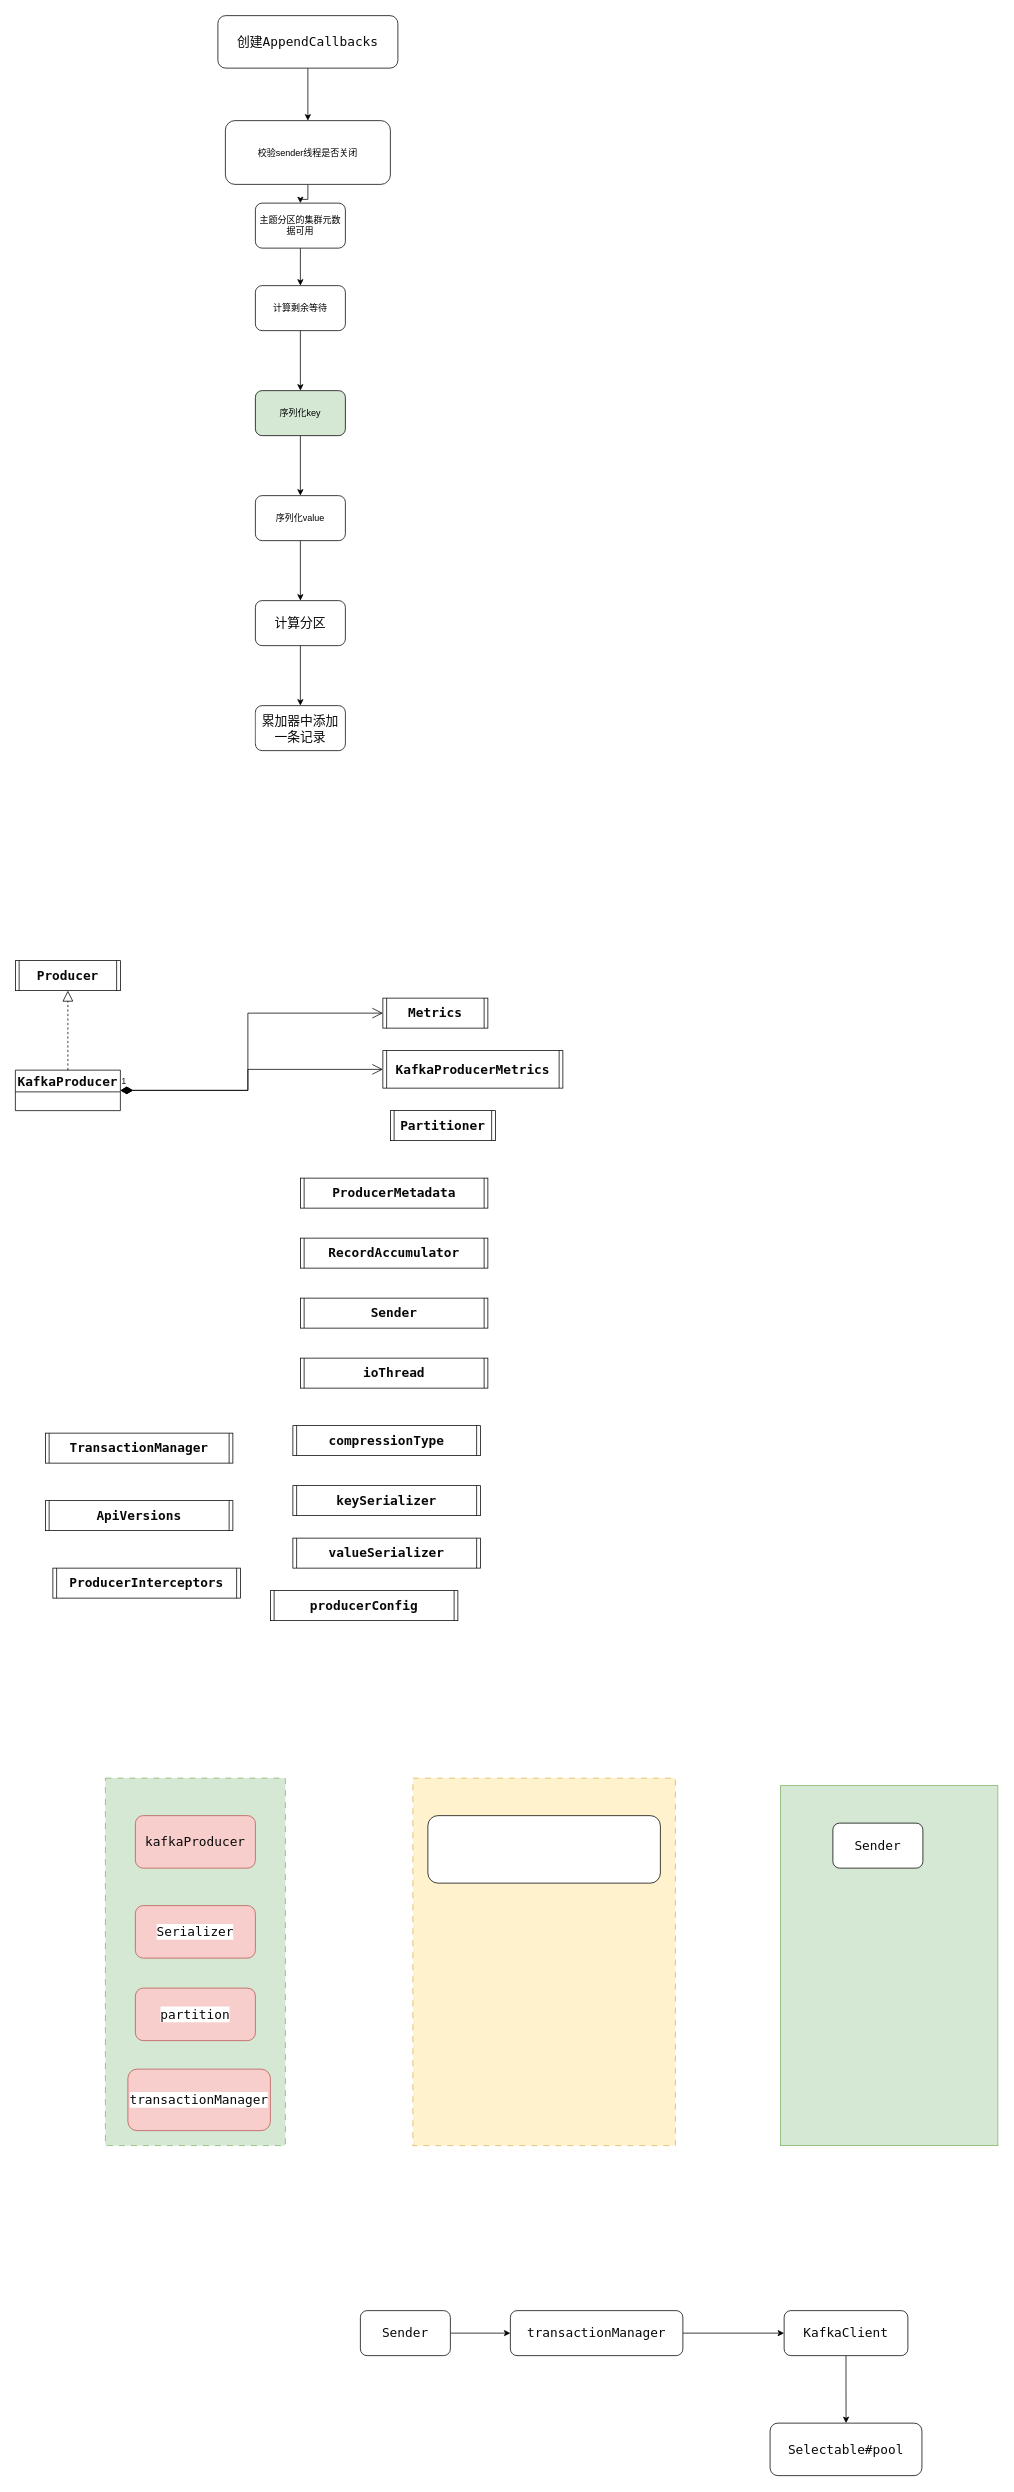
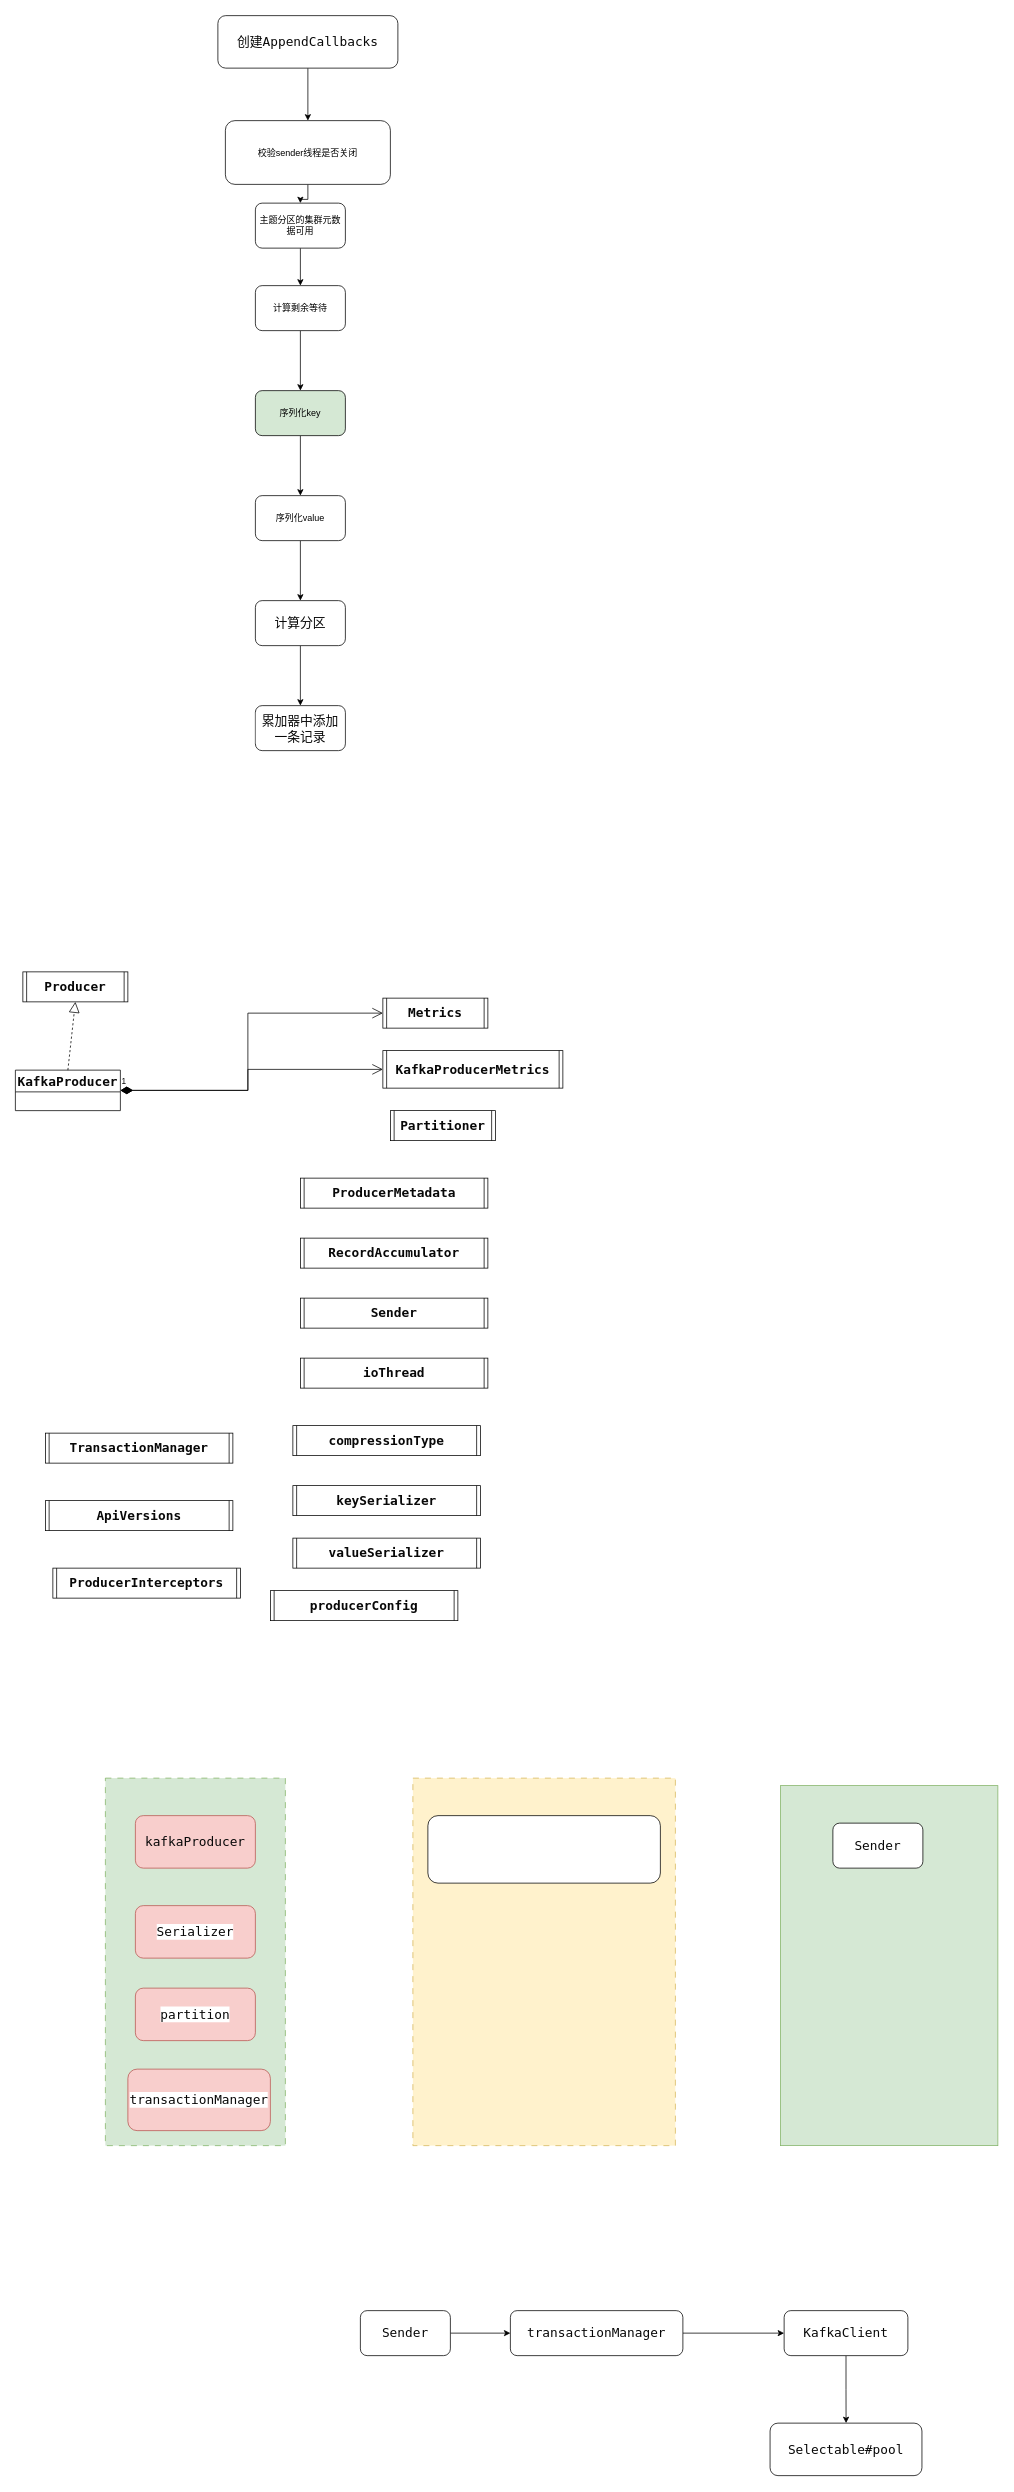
(68, 975) -> (75, 987)
